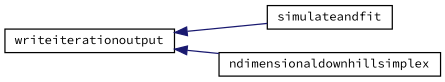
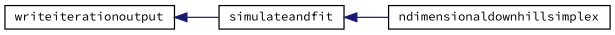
(203, 52) -> (373, 17)
